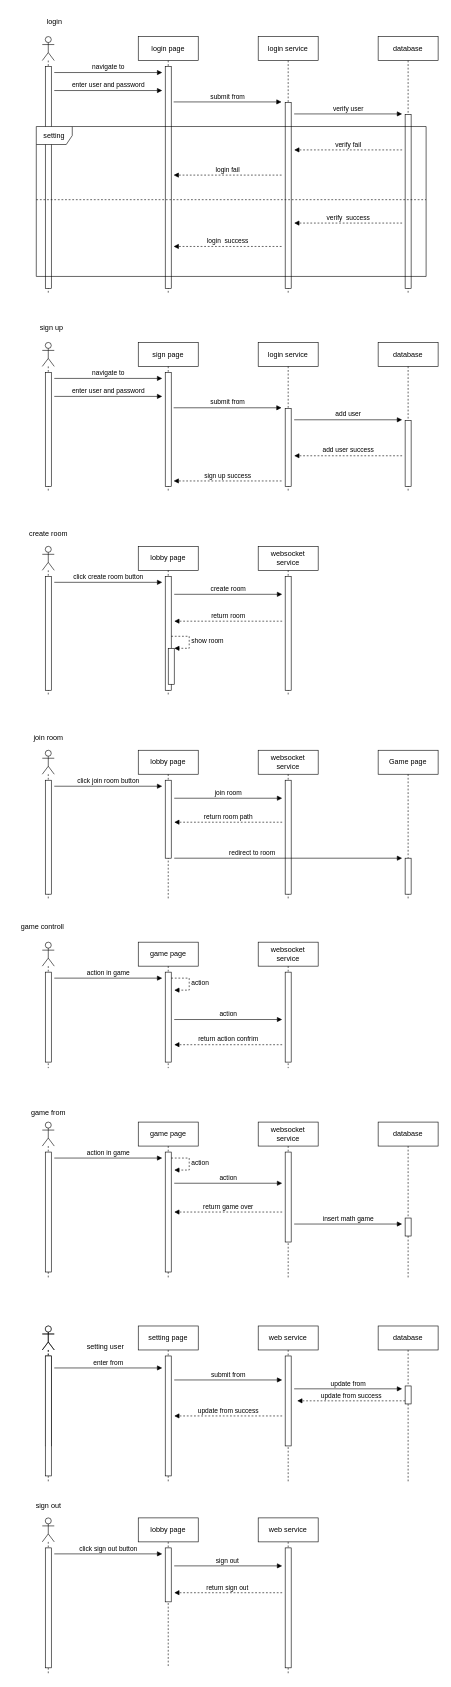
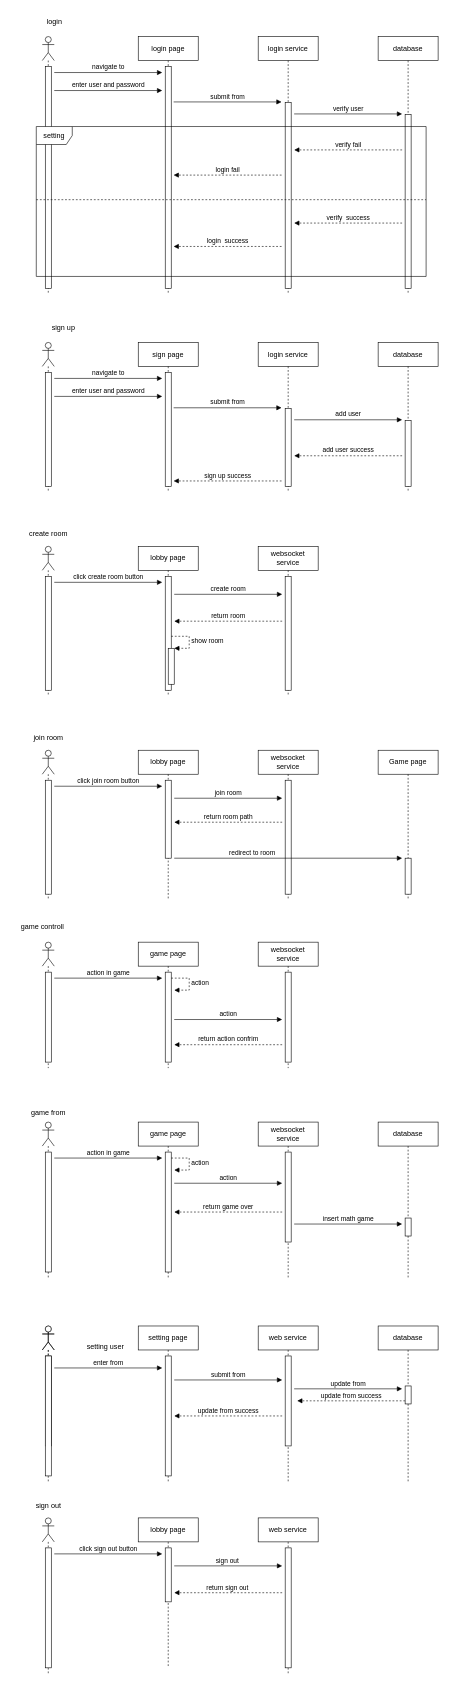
(51, 327) -> (63, 327)
